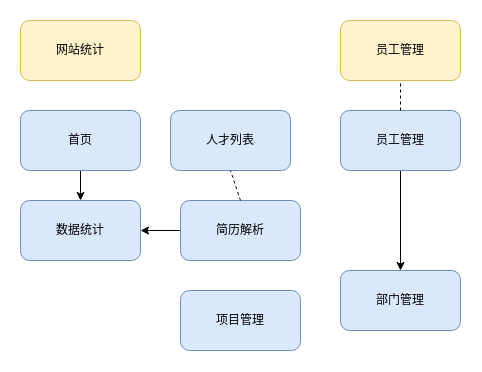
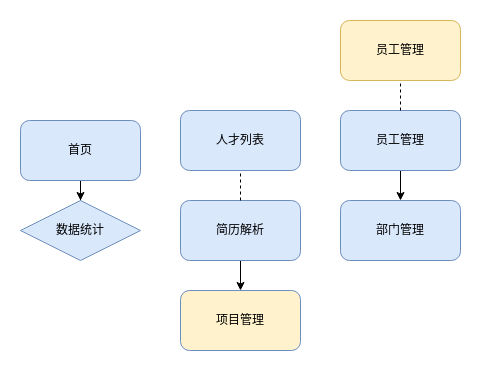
(81, 51) -> none
(81, 141) -> (81, 151)
(231, 141) -> (241, 141)
(81, 231) -> (81, 231)
(164, 231) -> (241, 280)
(401, 301) -> (401, 231)
(241, 321) -> (241, 321)
